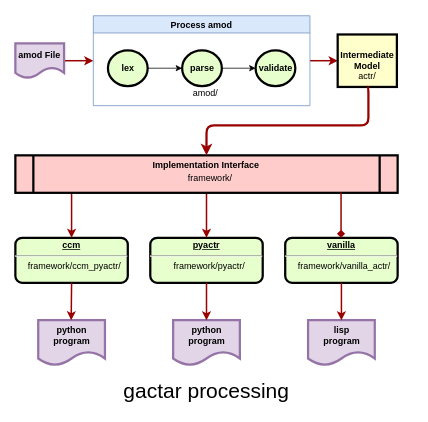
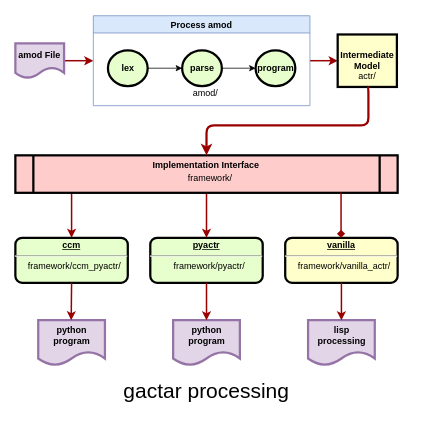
(276, 68) -> (276, 68)
(342, 260) -> (342, 260)
(342, 336) -> (342, 336)
